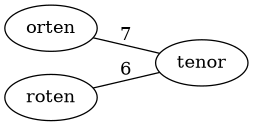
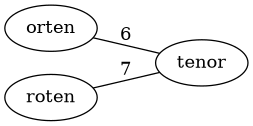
(126, 35) -> (126, 35)
(126, 70) -> (126, 70)
